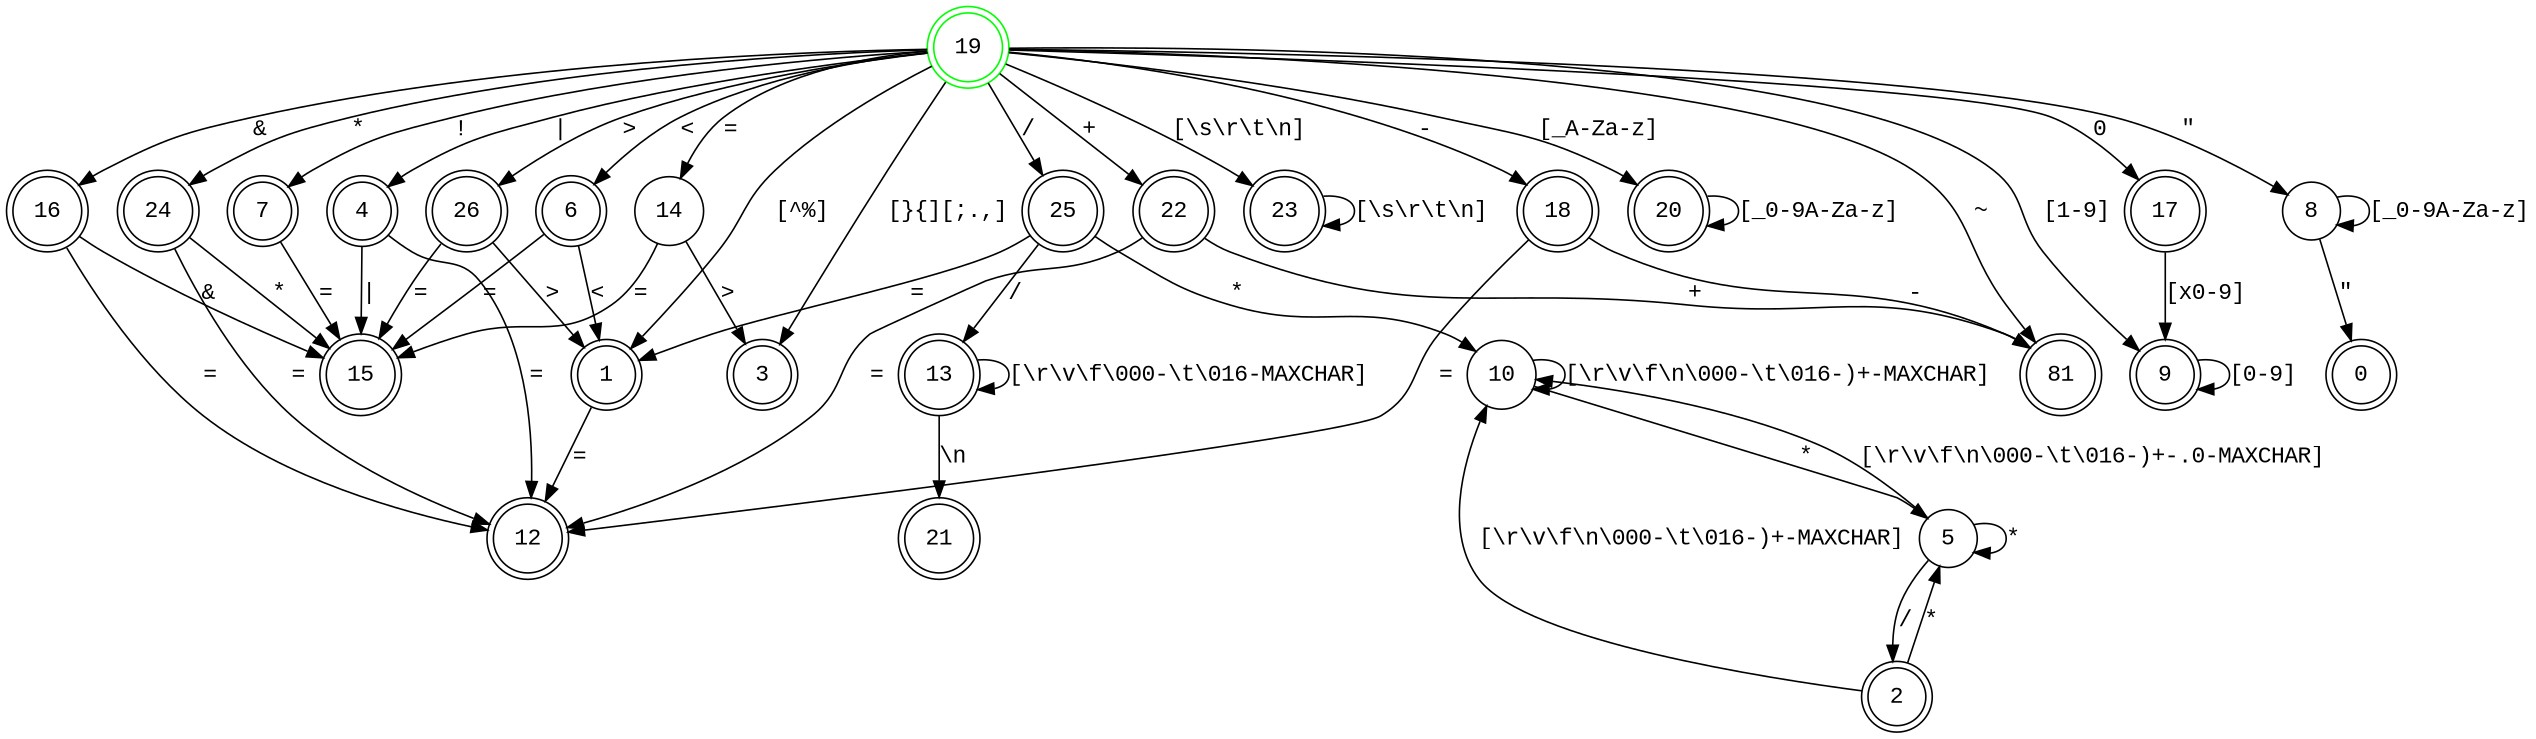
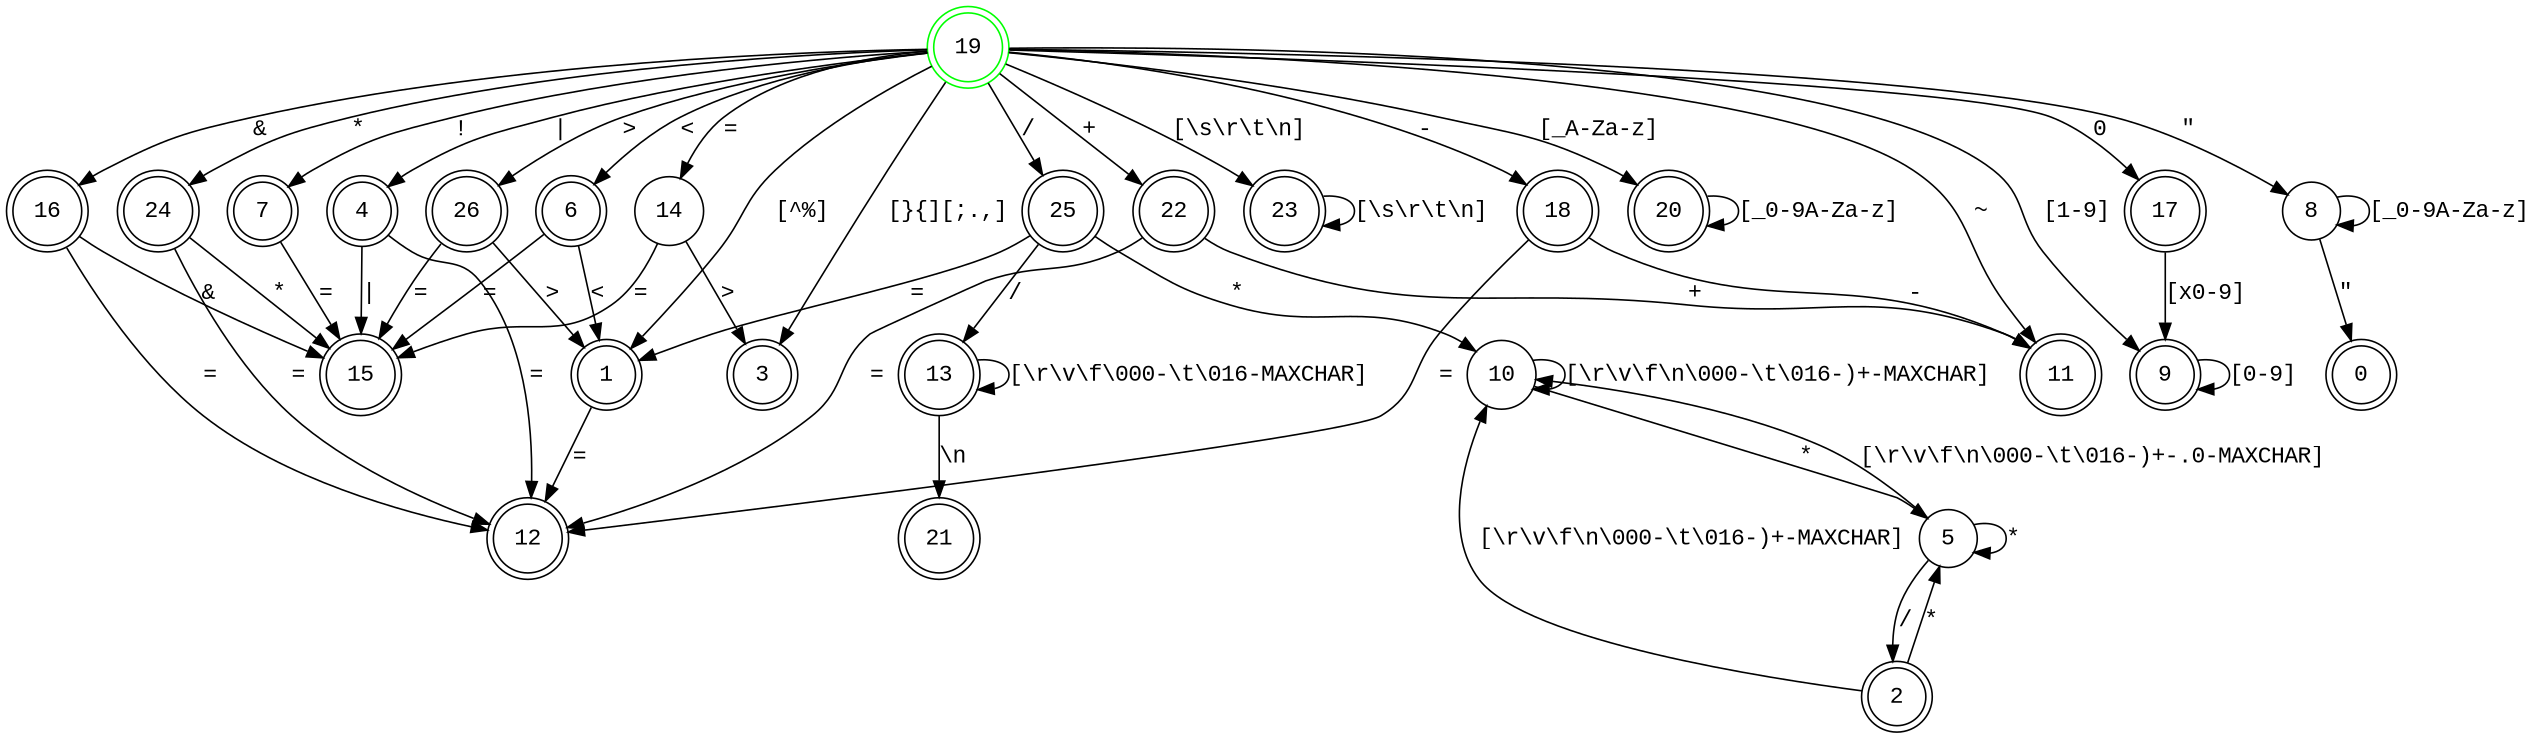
(2061, 375) -> (2061, 375)
